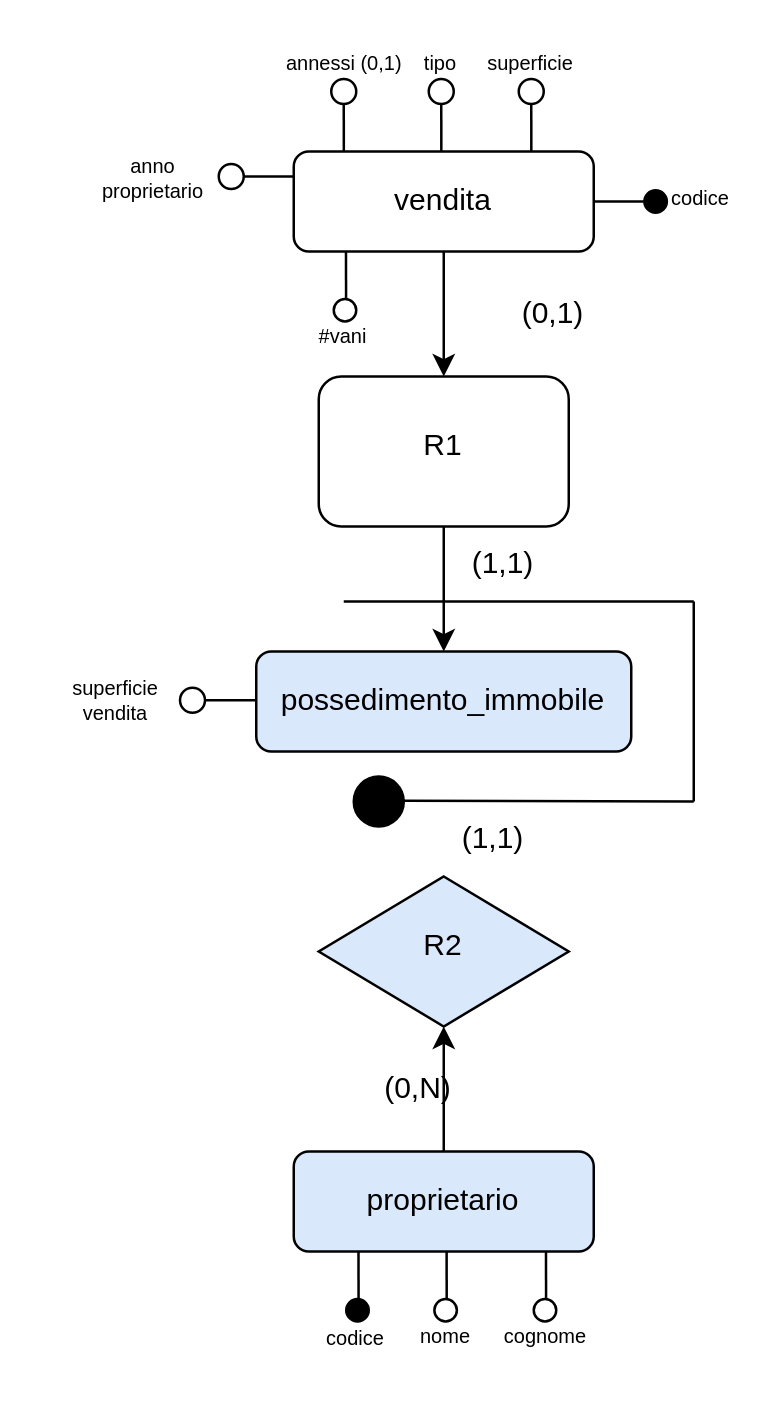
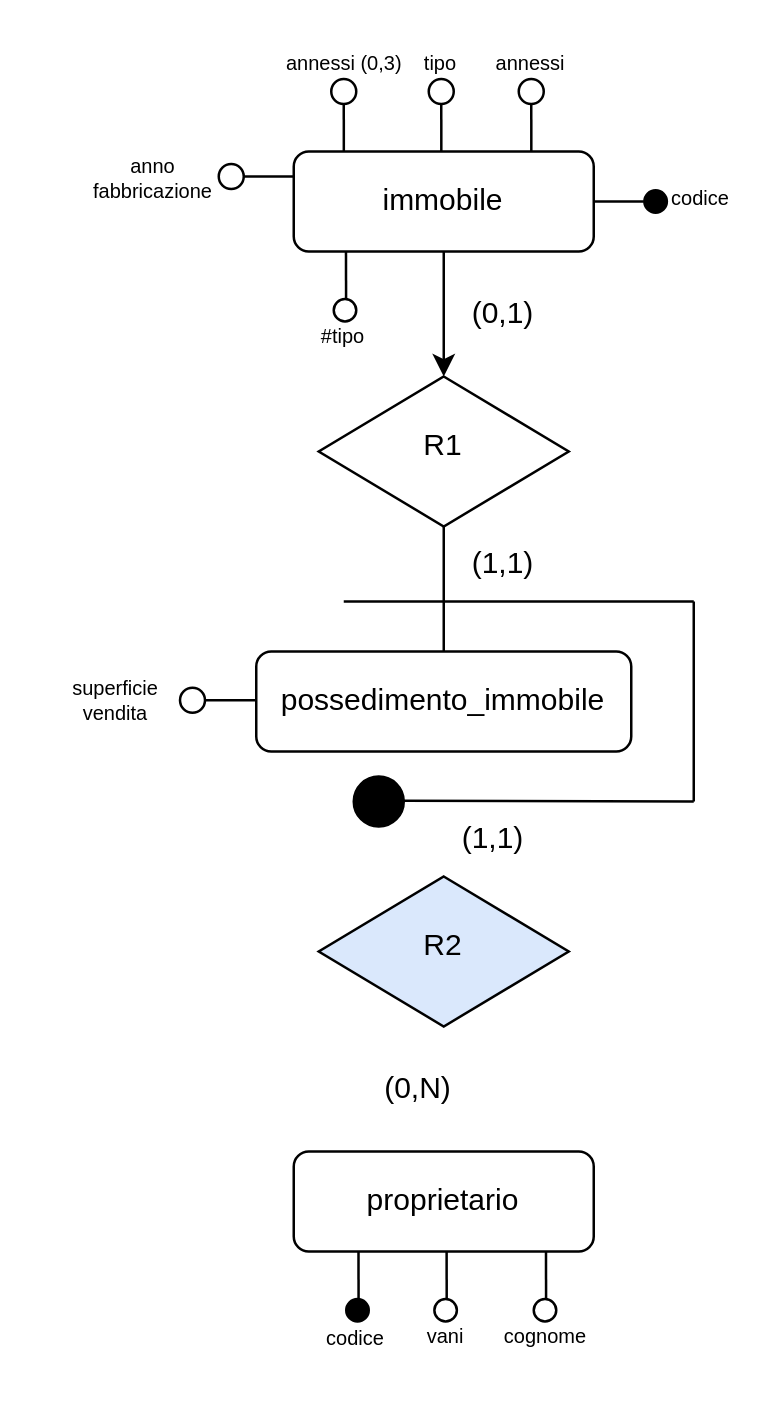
(345, 64) -> (345, 64)
(531, 64) -> (531, 64)
(154, 179) -> (154, 179)
(444, 201) -> (444, 201)
(554, 314) -> (504, 314)
(344, 336) -> (344, 336)
(444, 451) -> (444, 451)
(444, 633) -> (444, 640)
(444, 701) -> (444, 701)
(444, 1097) -> none
(444, 1201) -> (444, 1201)
(446, 1336) -> (446, 1336)
